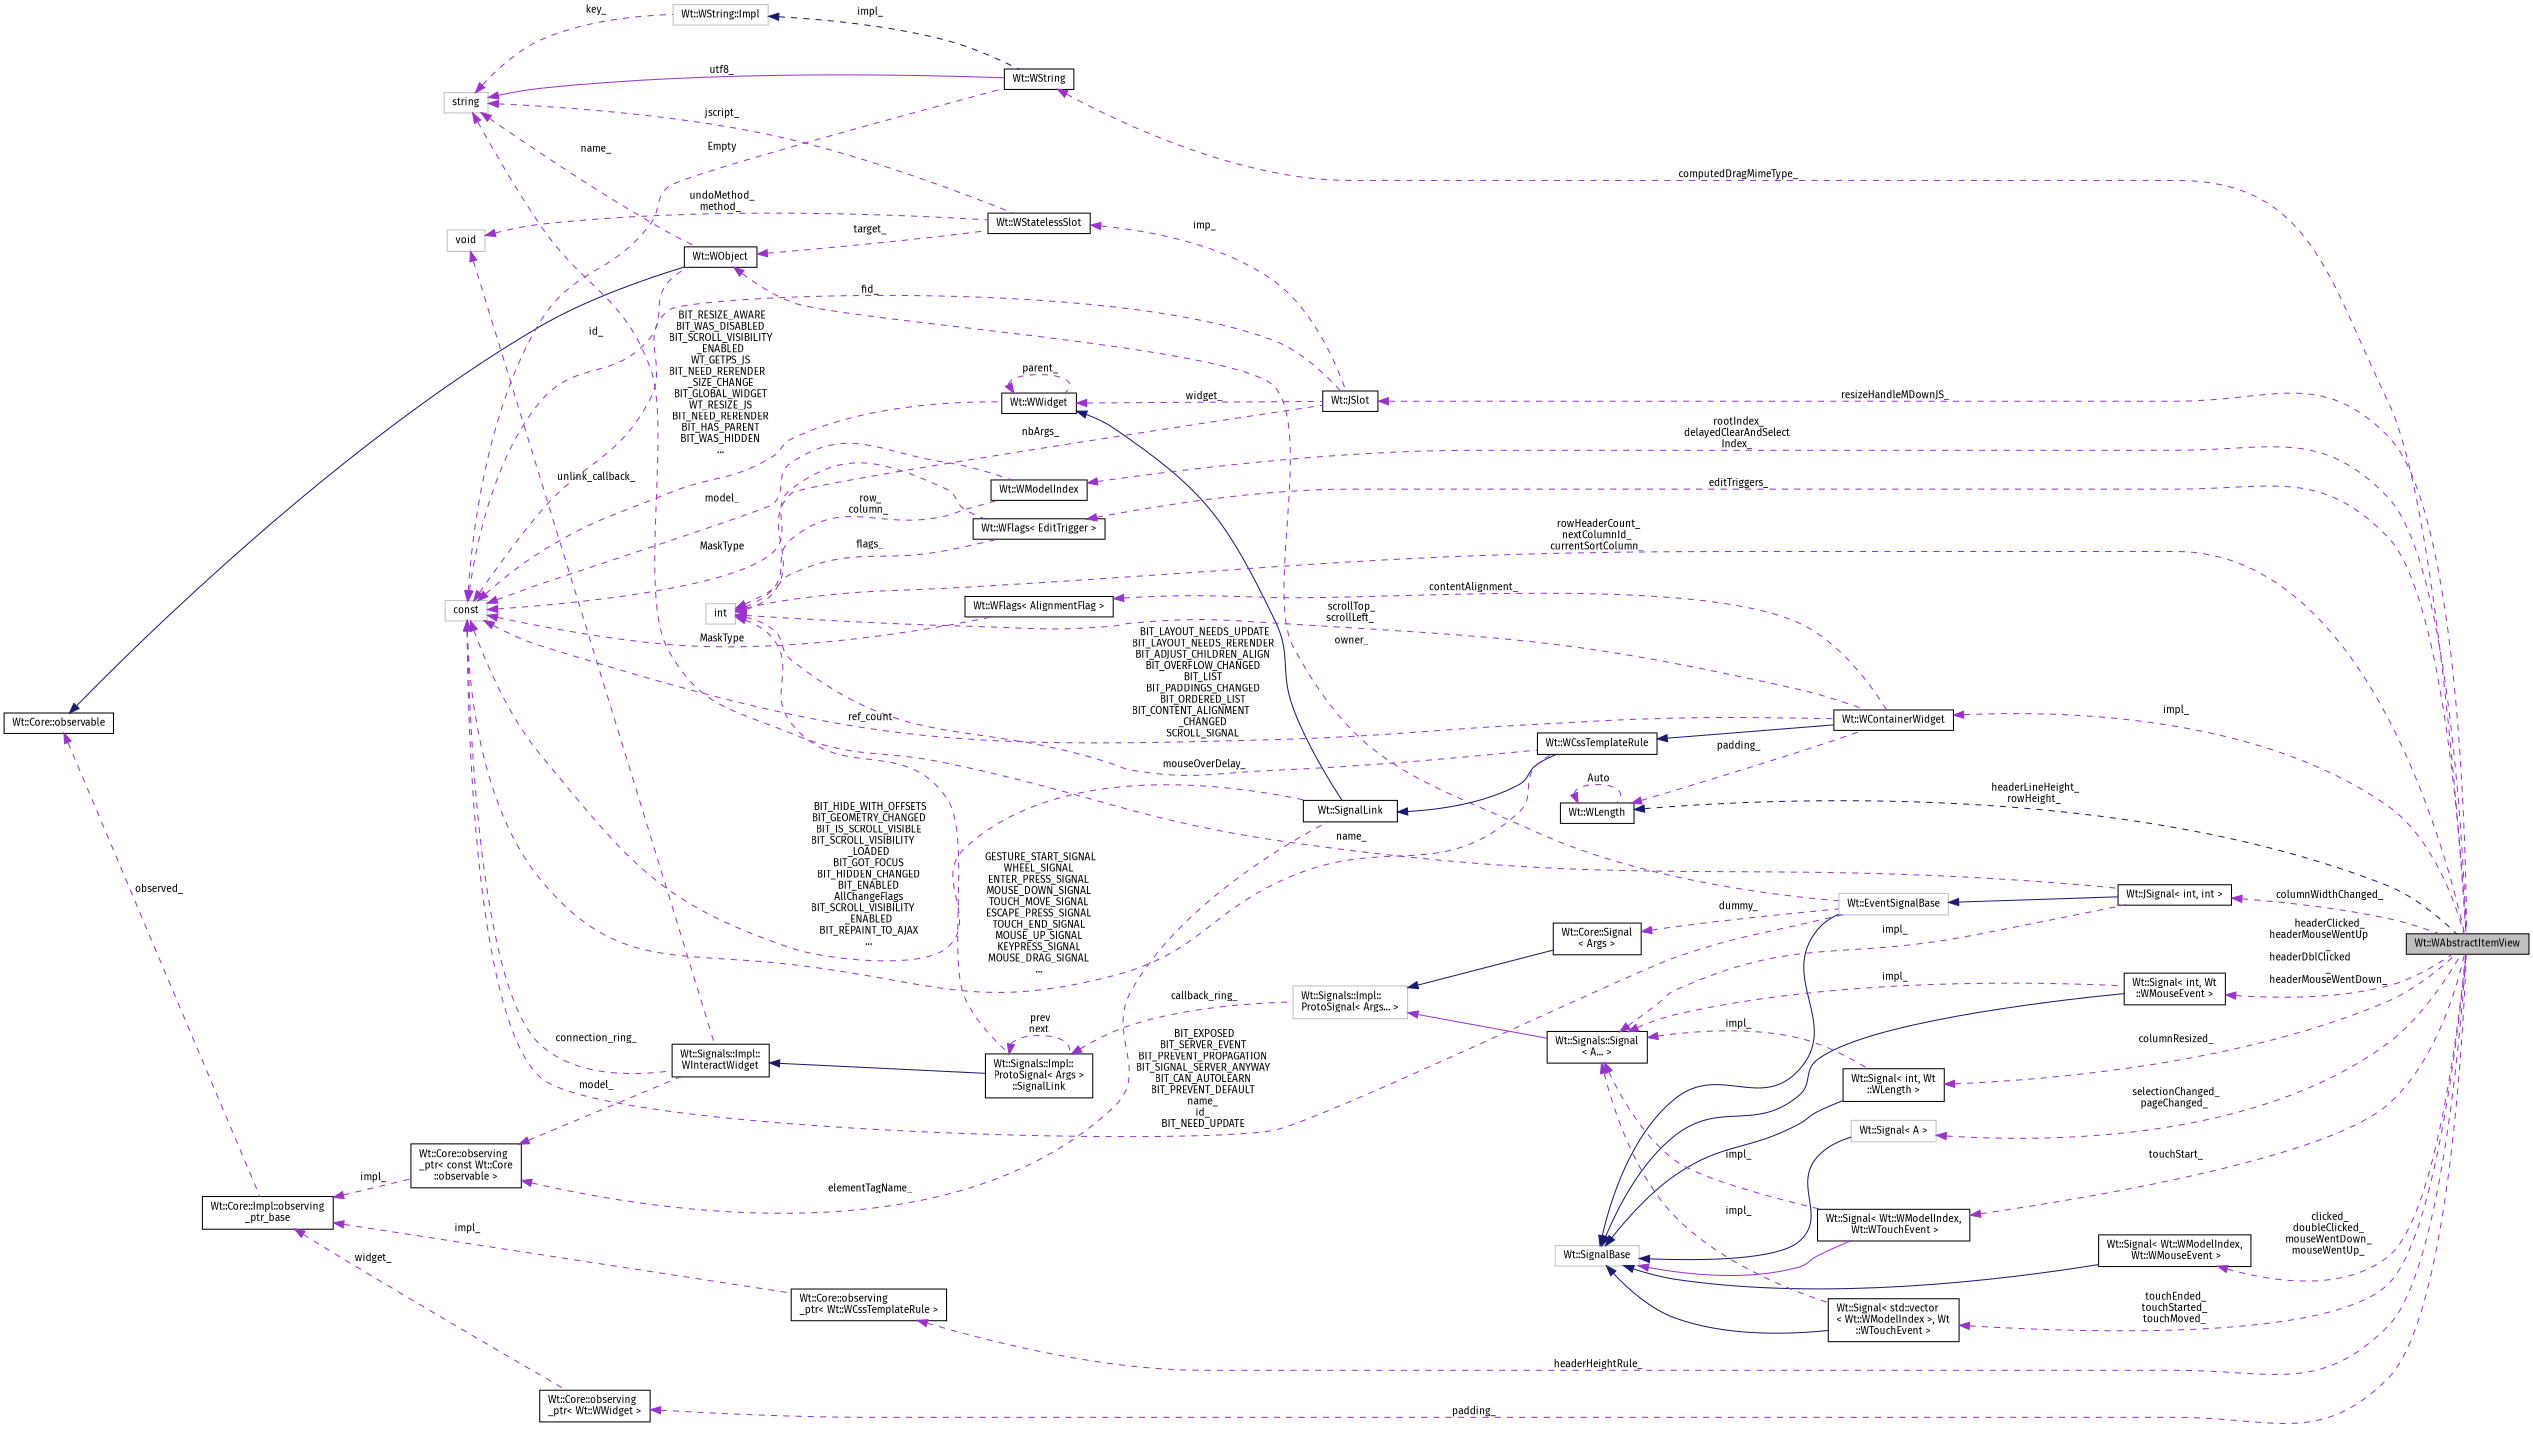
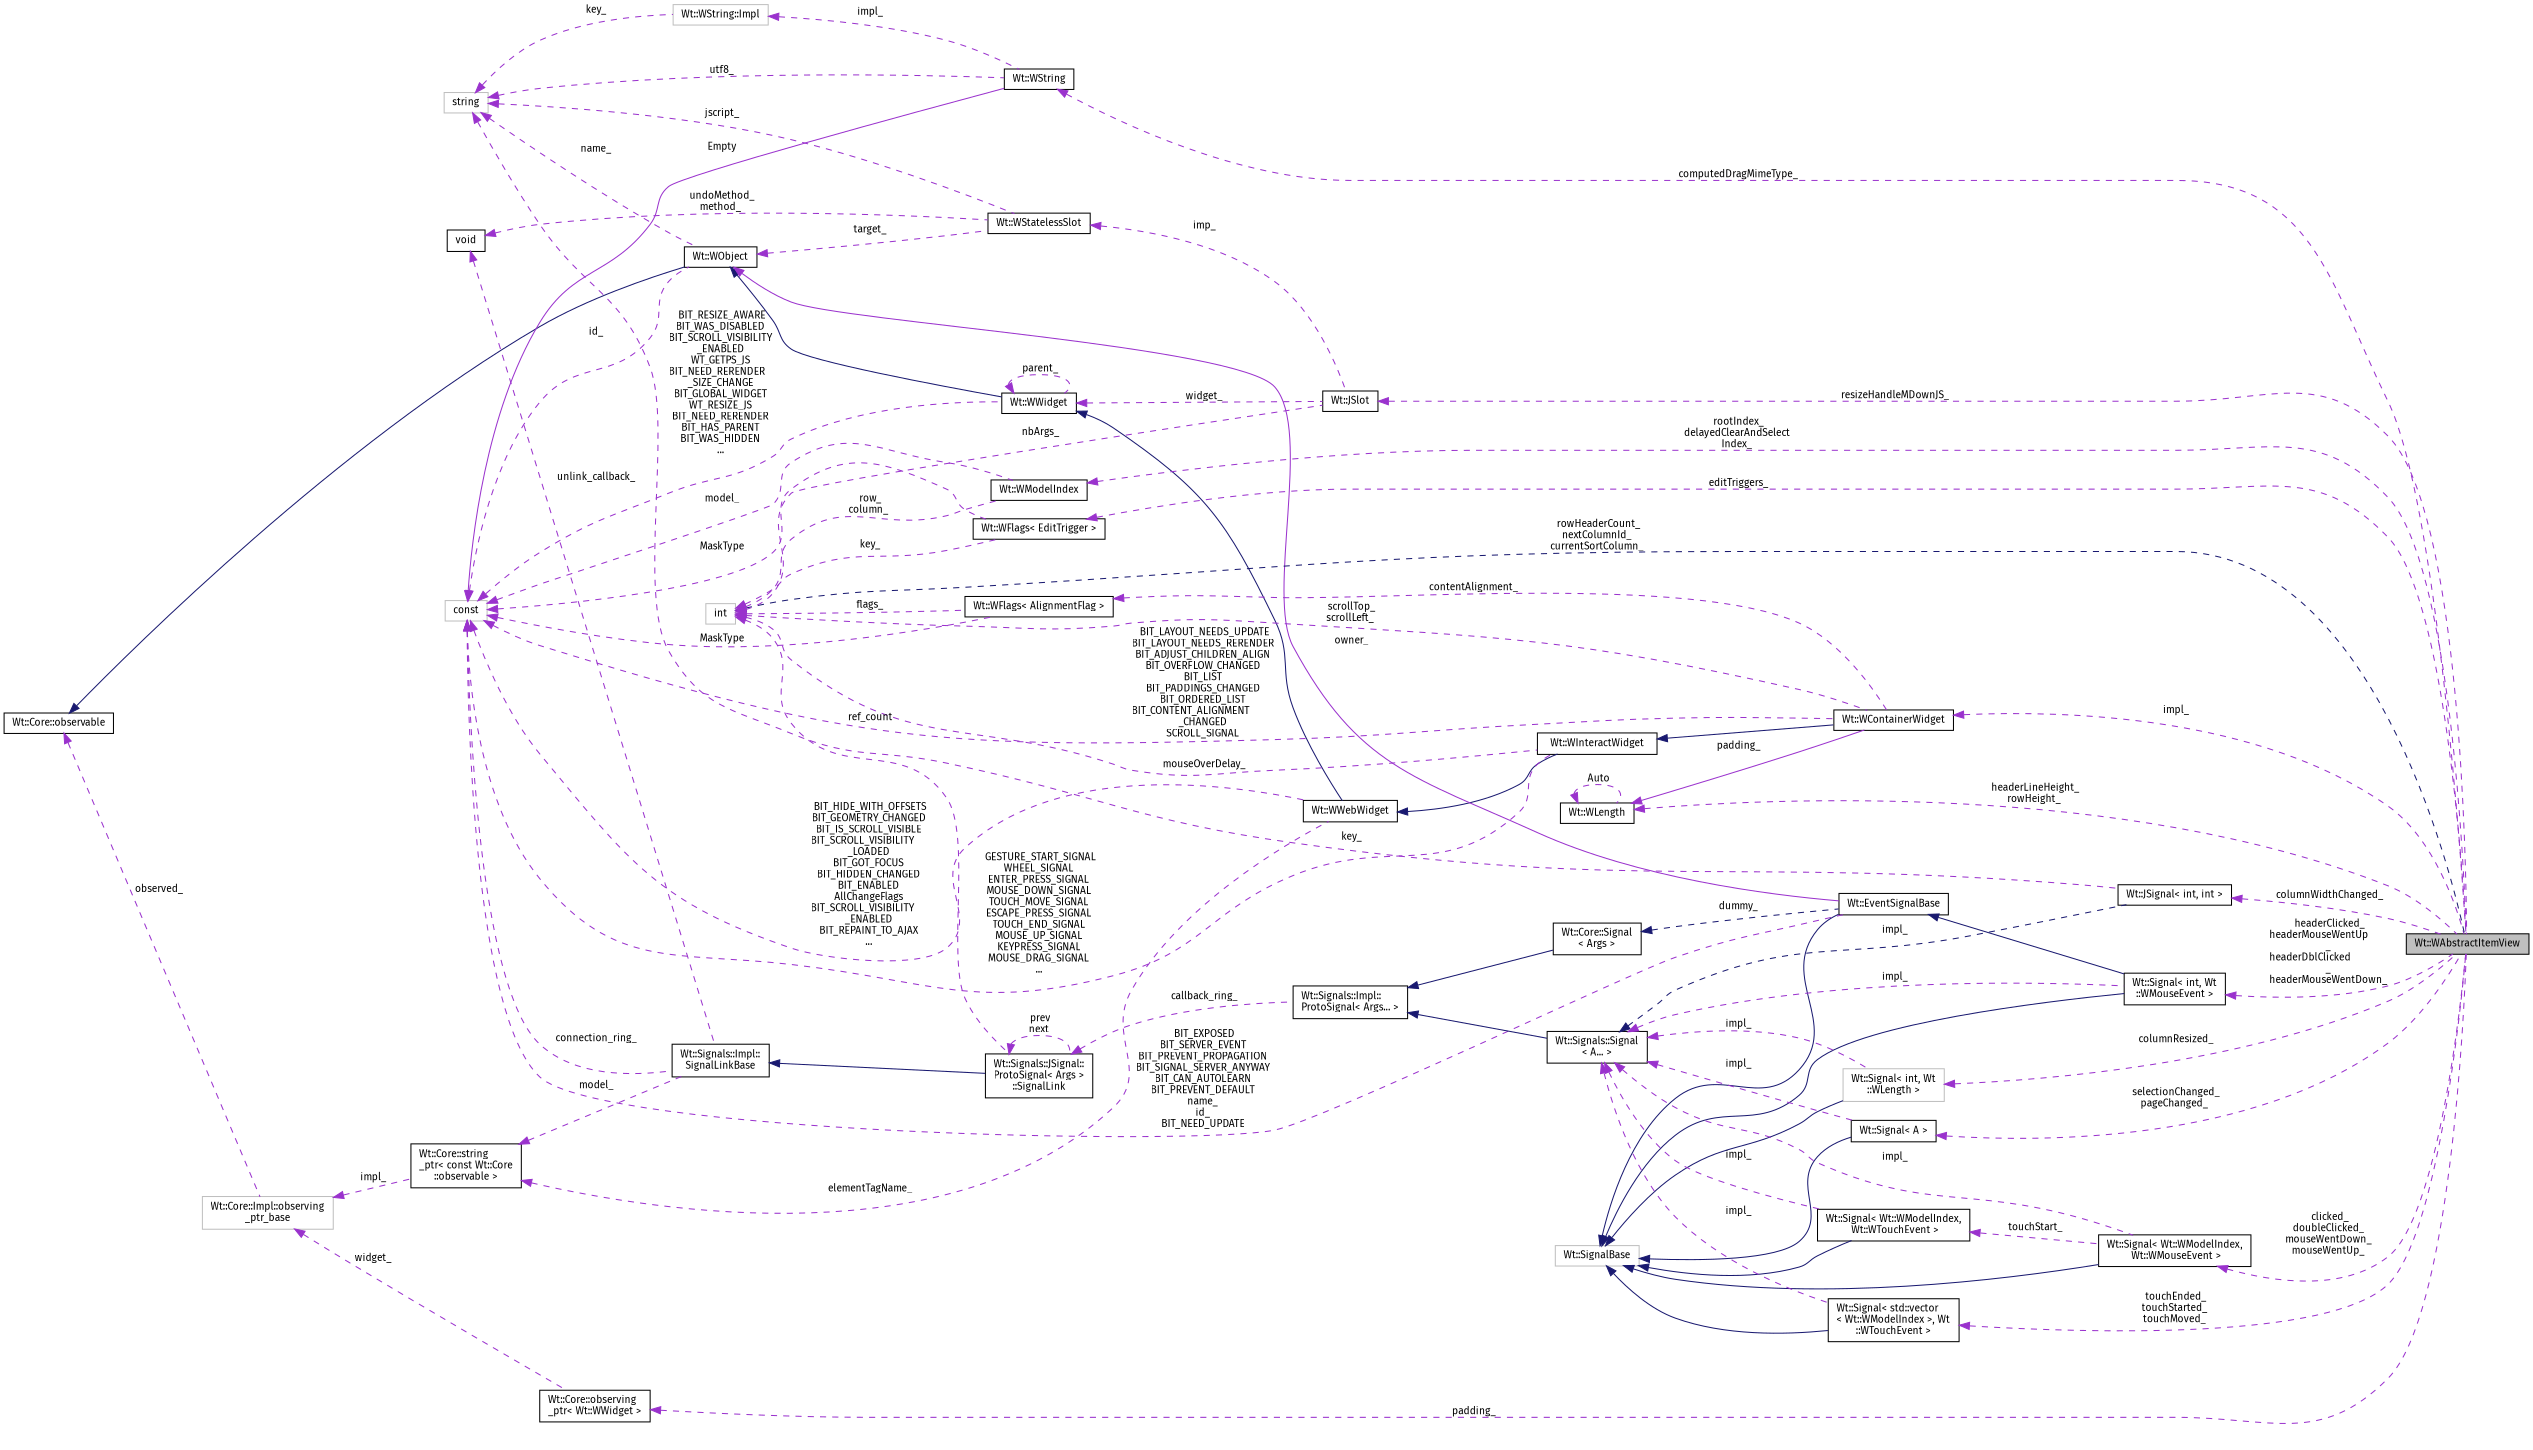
(902, 31) -> (902, 31)
(751, 76) -> (751, 76)
(638, 238) -> (638, 238)
(466, 241) -> (466, 241)
(838, 296) -> none
none -> (850, 367)
(869, 545) -> (869, 545)
(1716, 552) -> (1716, 552)
(1285, 554) -> (1285, 554)
none -> (856, 613)
(1597, 744) -> (1597, 744)
(1753, 766) -> (1753, 766)
(1350, 811) -> (1350, 811)
(2063, 812) -> (2063, 812)
(1350, 837) -> (1350, 837)
(2038, 899) -> (2031, 946)
(1894, 904) -> (1894, 904)
(1745, 918) -> (1745, 918)
(1870, 948) -> (1870, 948)
(1350, 1002) -> (1350, 1002)
(1482, 1026) -> (1482, 1026)
(721, 1061) -> (721, 1061)
(1039, 1076) -> (1039, 1076)
(1894, 1085) -> (1894, 1085)
none -> (1761, 1095)
(1894, 1131) -> (1894, 1131)
(2273, 1155) -> (2039, 1238)
(466, 1166) -> (466, 1166)
none -> (1867, 1181)
(268, 1213) -> (268, 1213)
(1743, 1275) -> (1743, 1275)
(869, 1305) -> none
